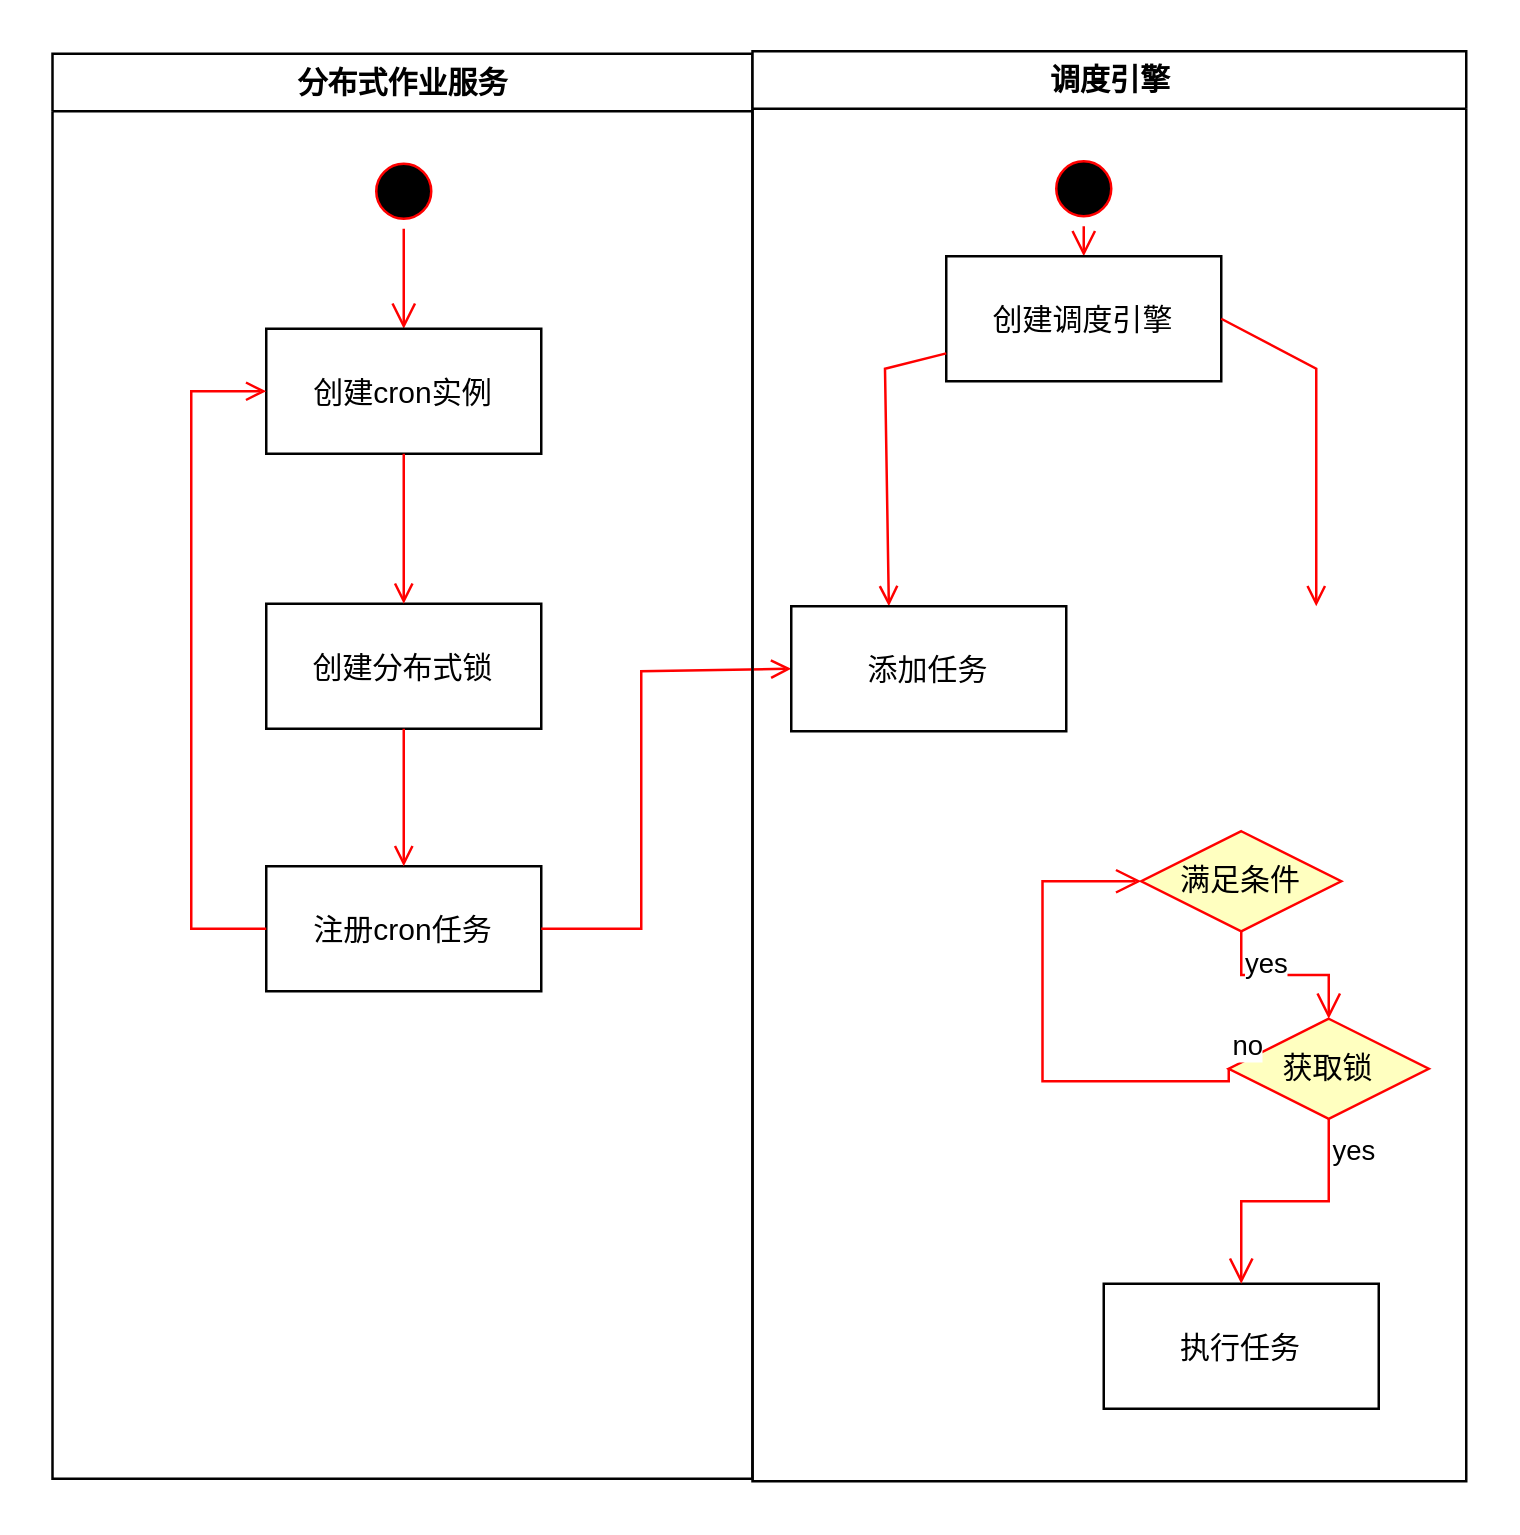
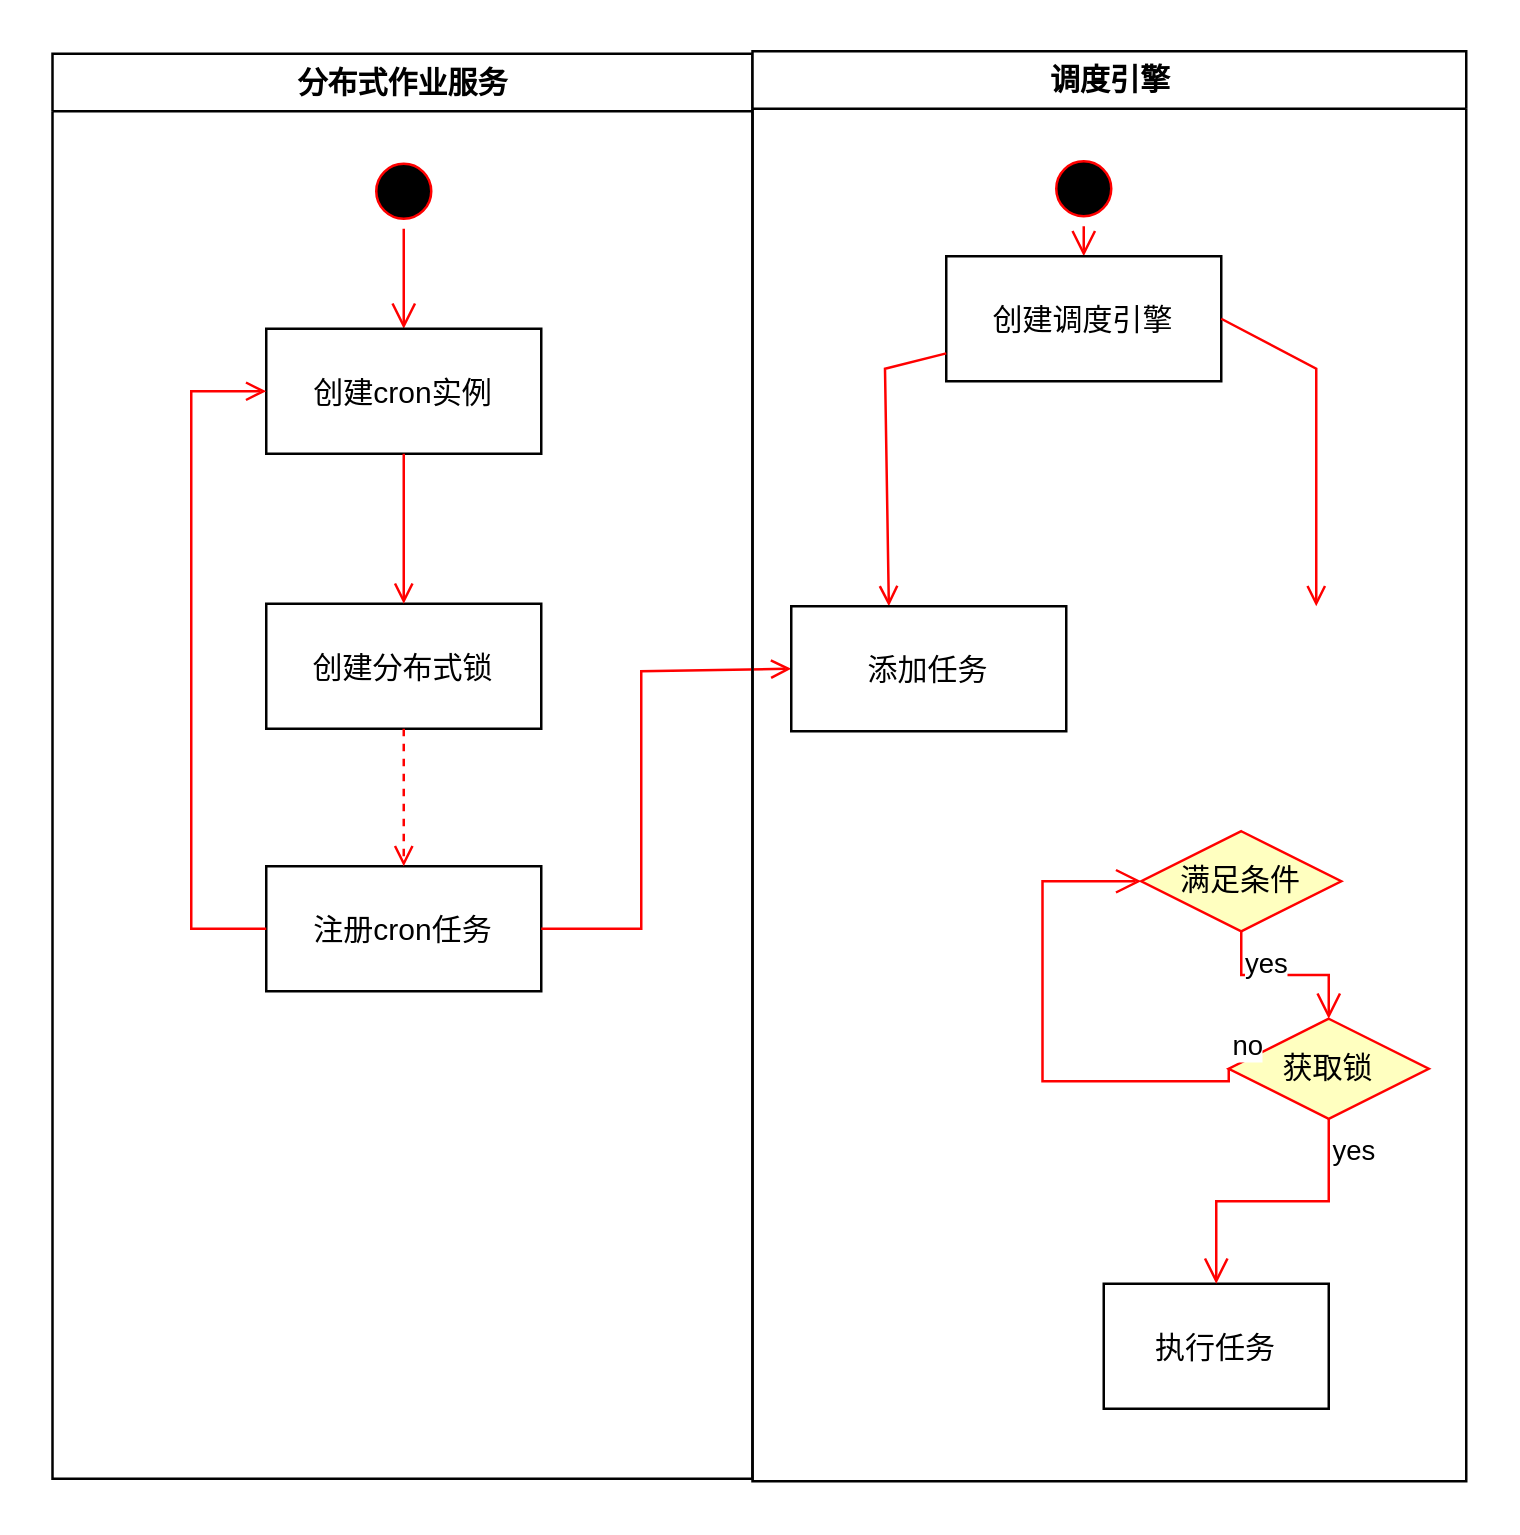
(404, 797) -> (404, 797)
(1241, 1346) -> (1216, 1346)
